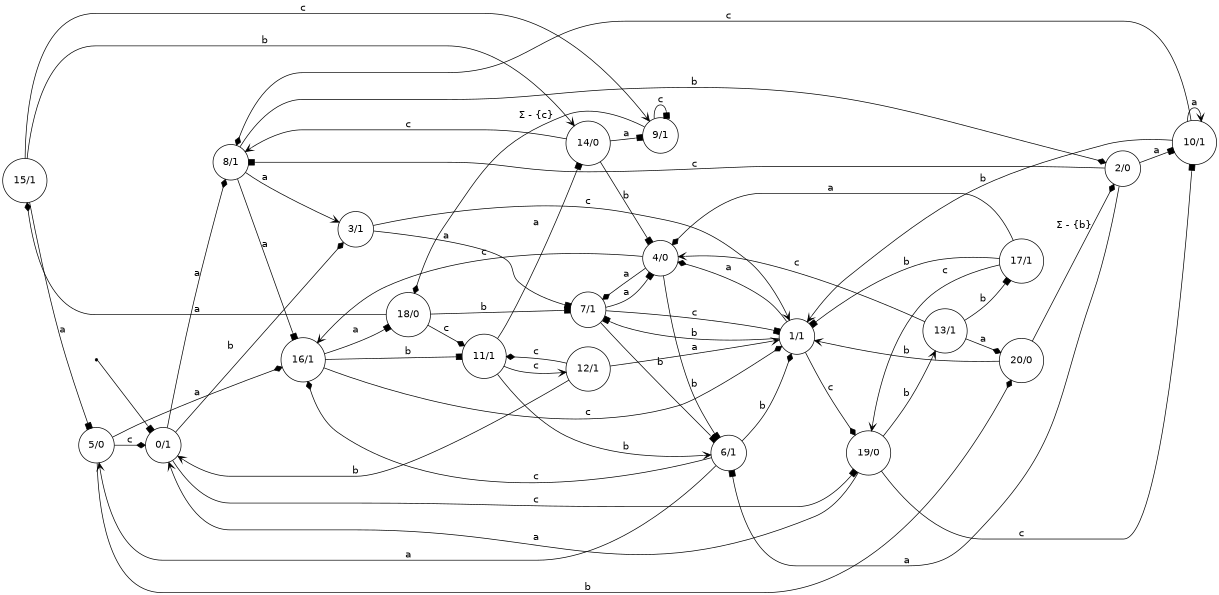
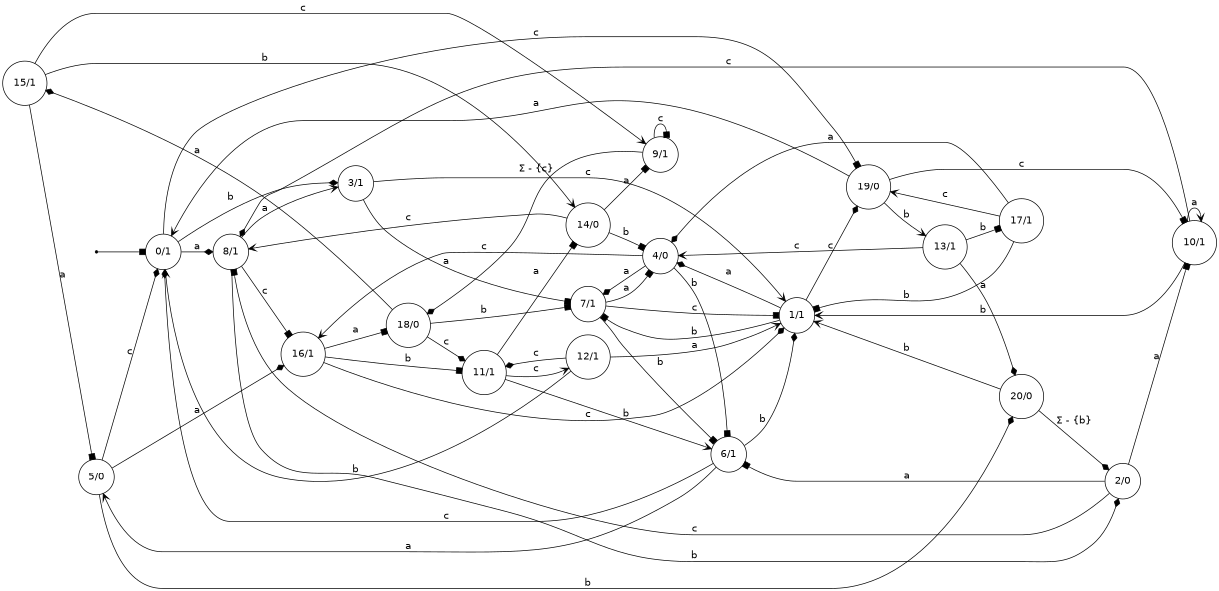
(265, 244) -> (265, 291)
(495, 482) -> (346, 521)
